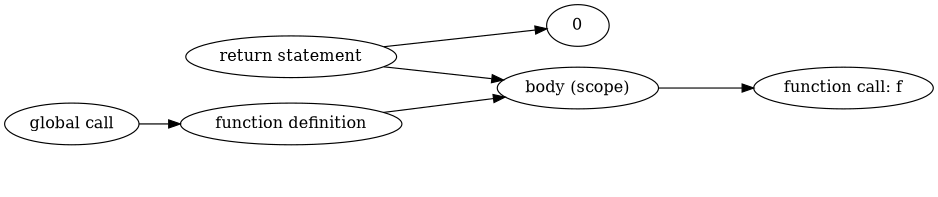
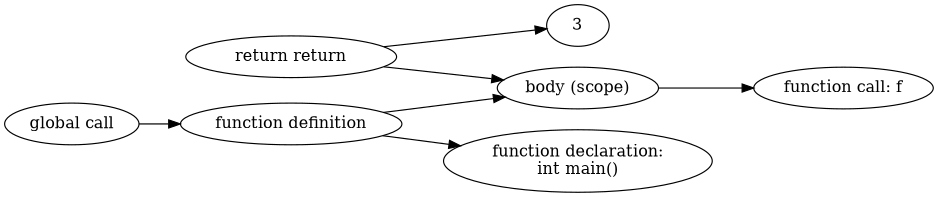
(578, 25) -> (578, 25)
(291, 57) -> (291, 57)
none -> (578, 161)
